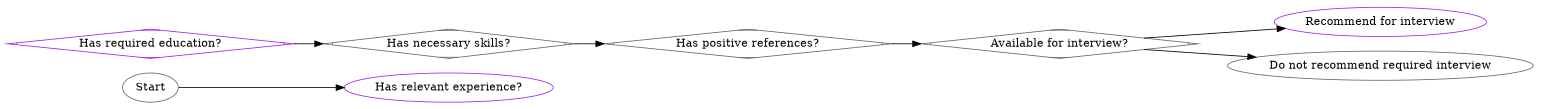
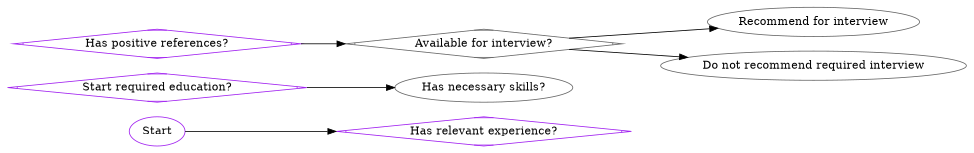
(1380, 22) -> (814, 22)
(150, 44) -> (157, 88)
(449, 44) -> (484, 88)
(585, 44) -> none
(748, 44) -> (157, 44)
(150, 88) -> (157, 131)
(449, 88) -> (484, 131)
